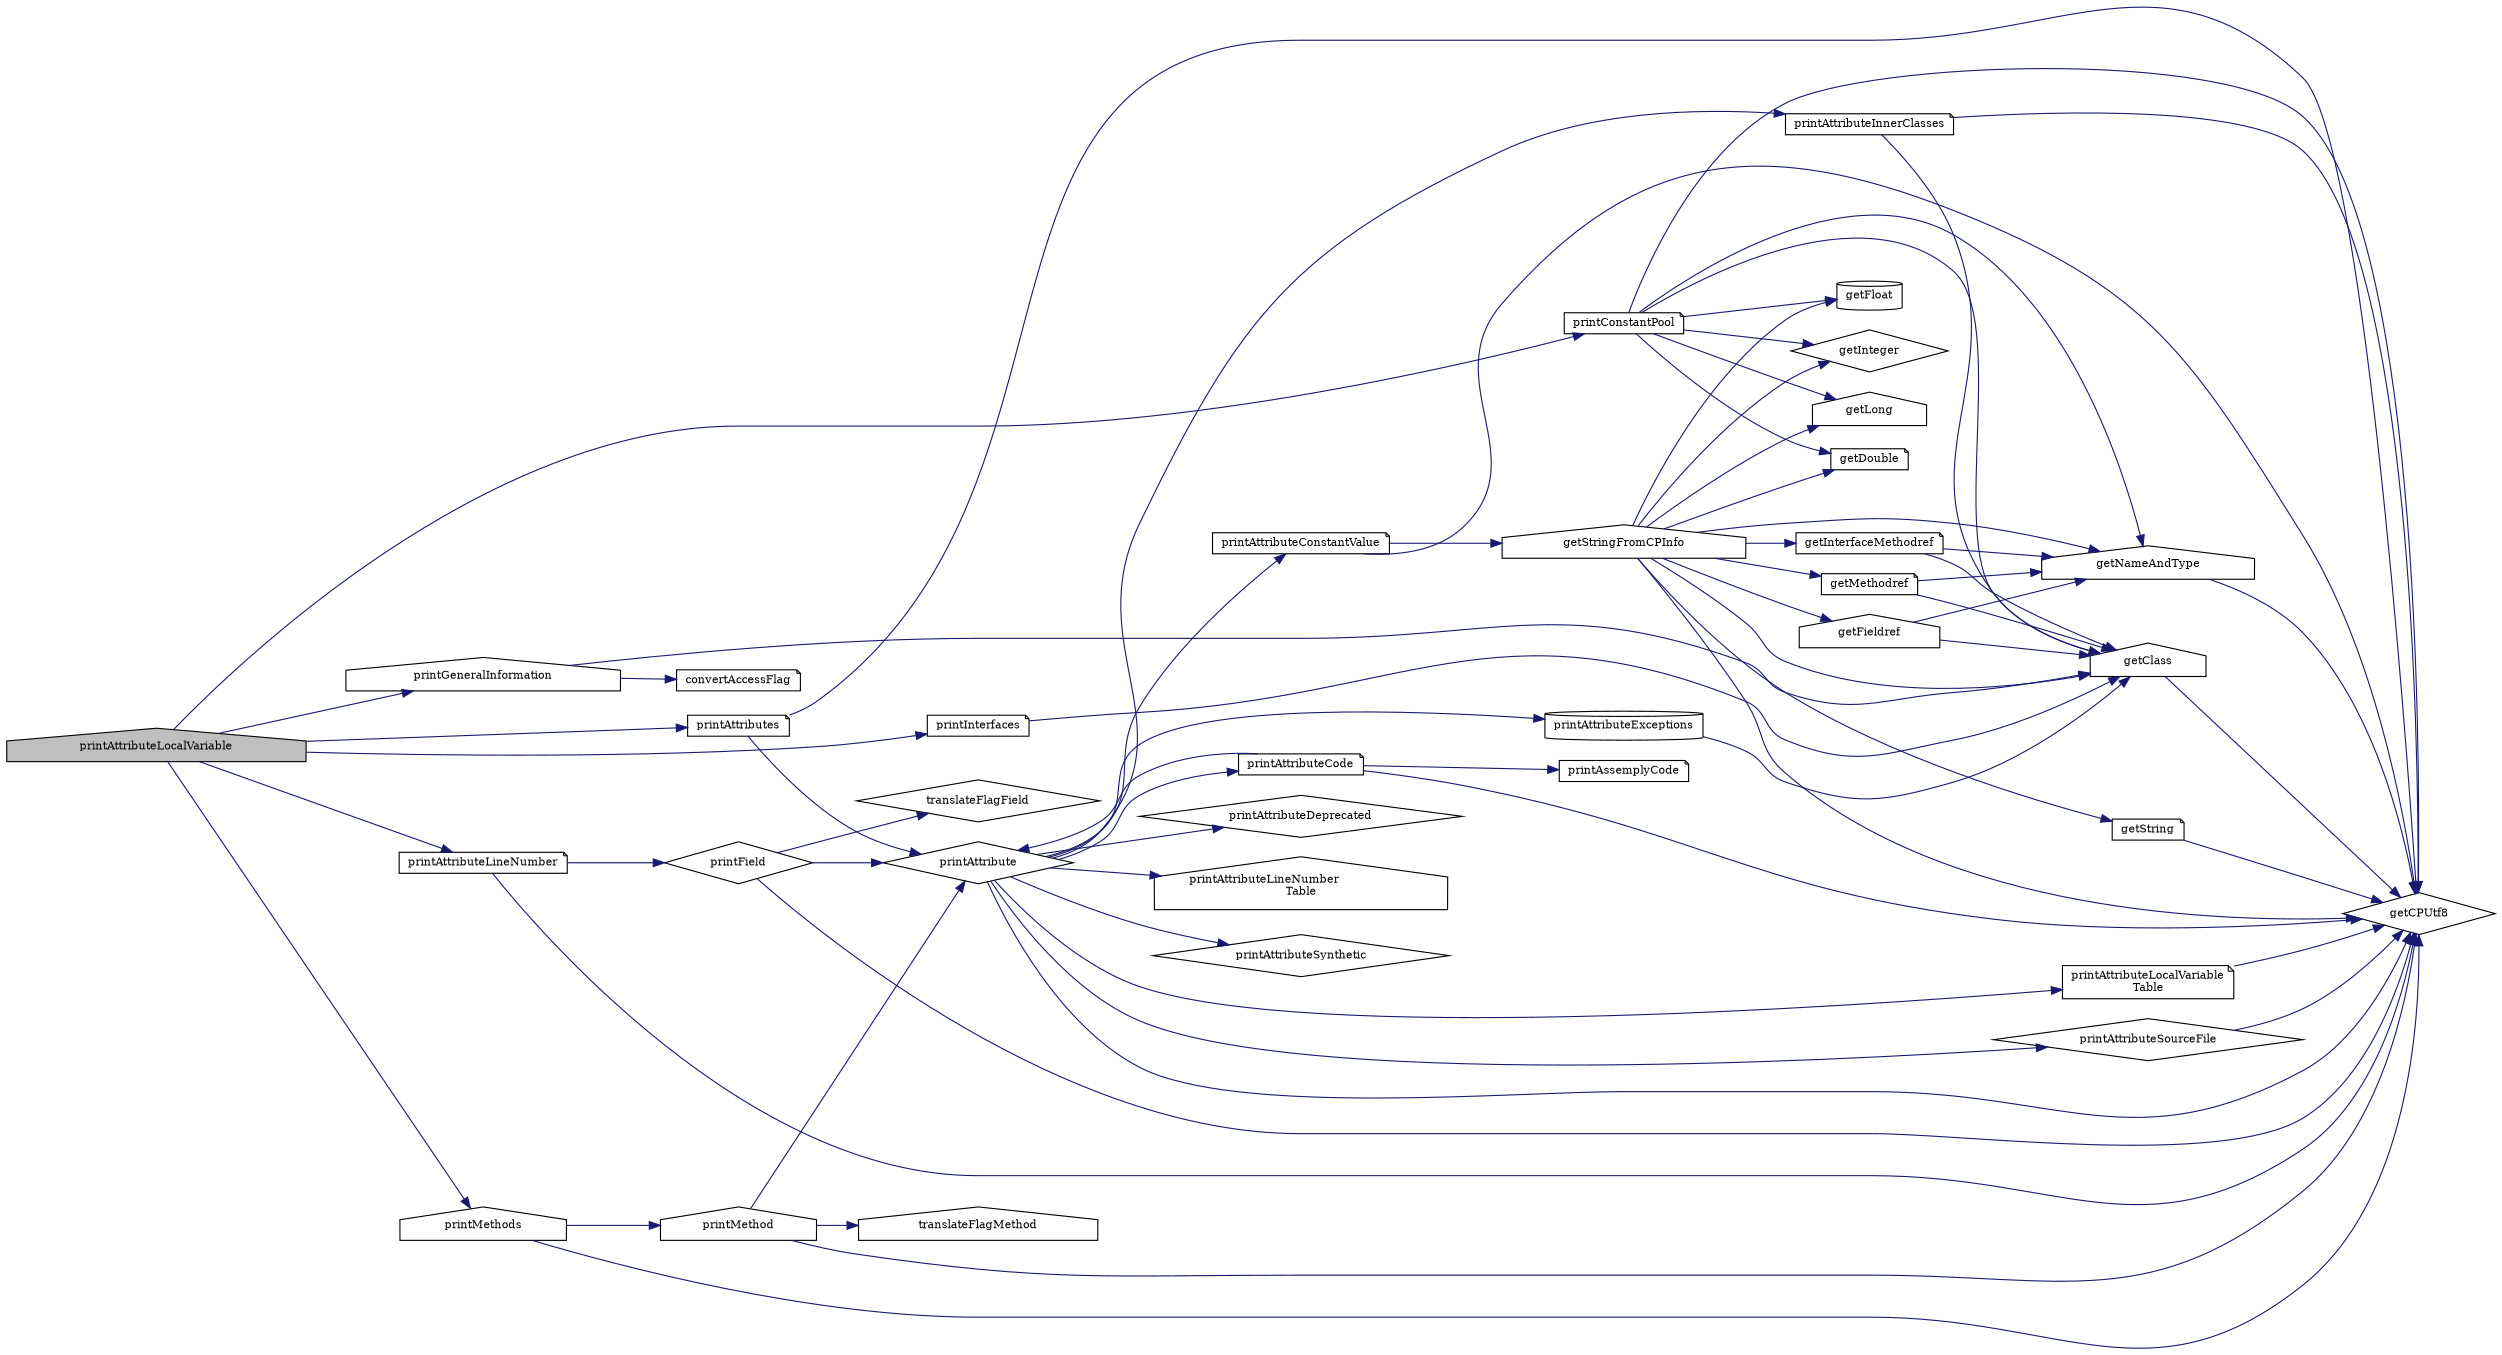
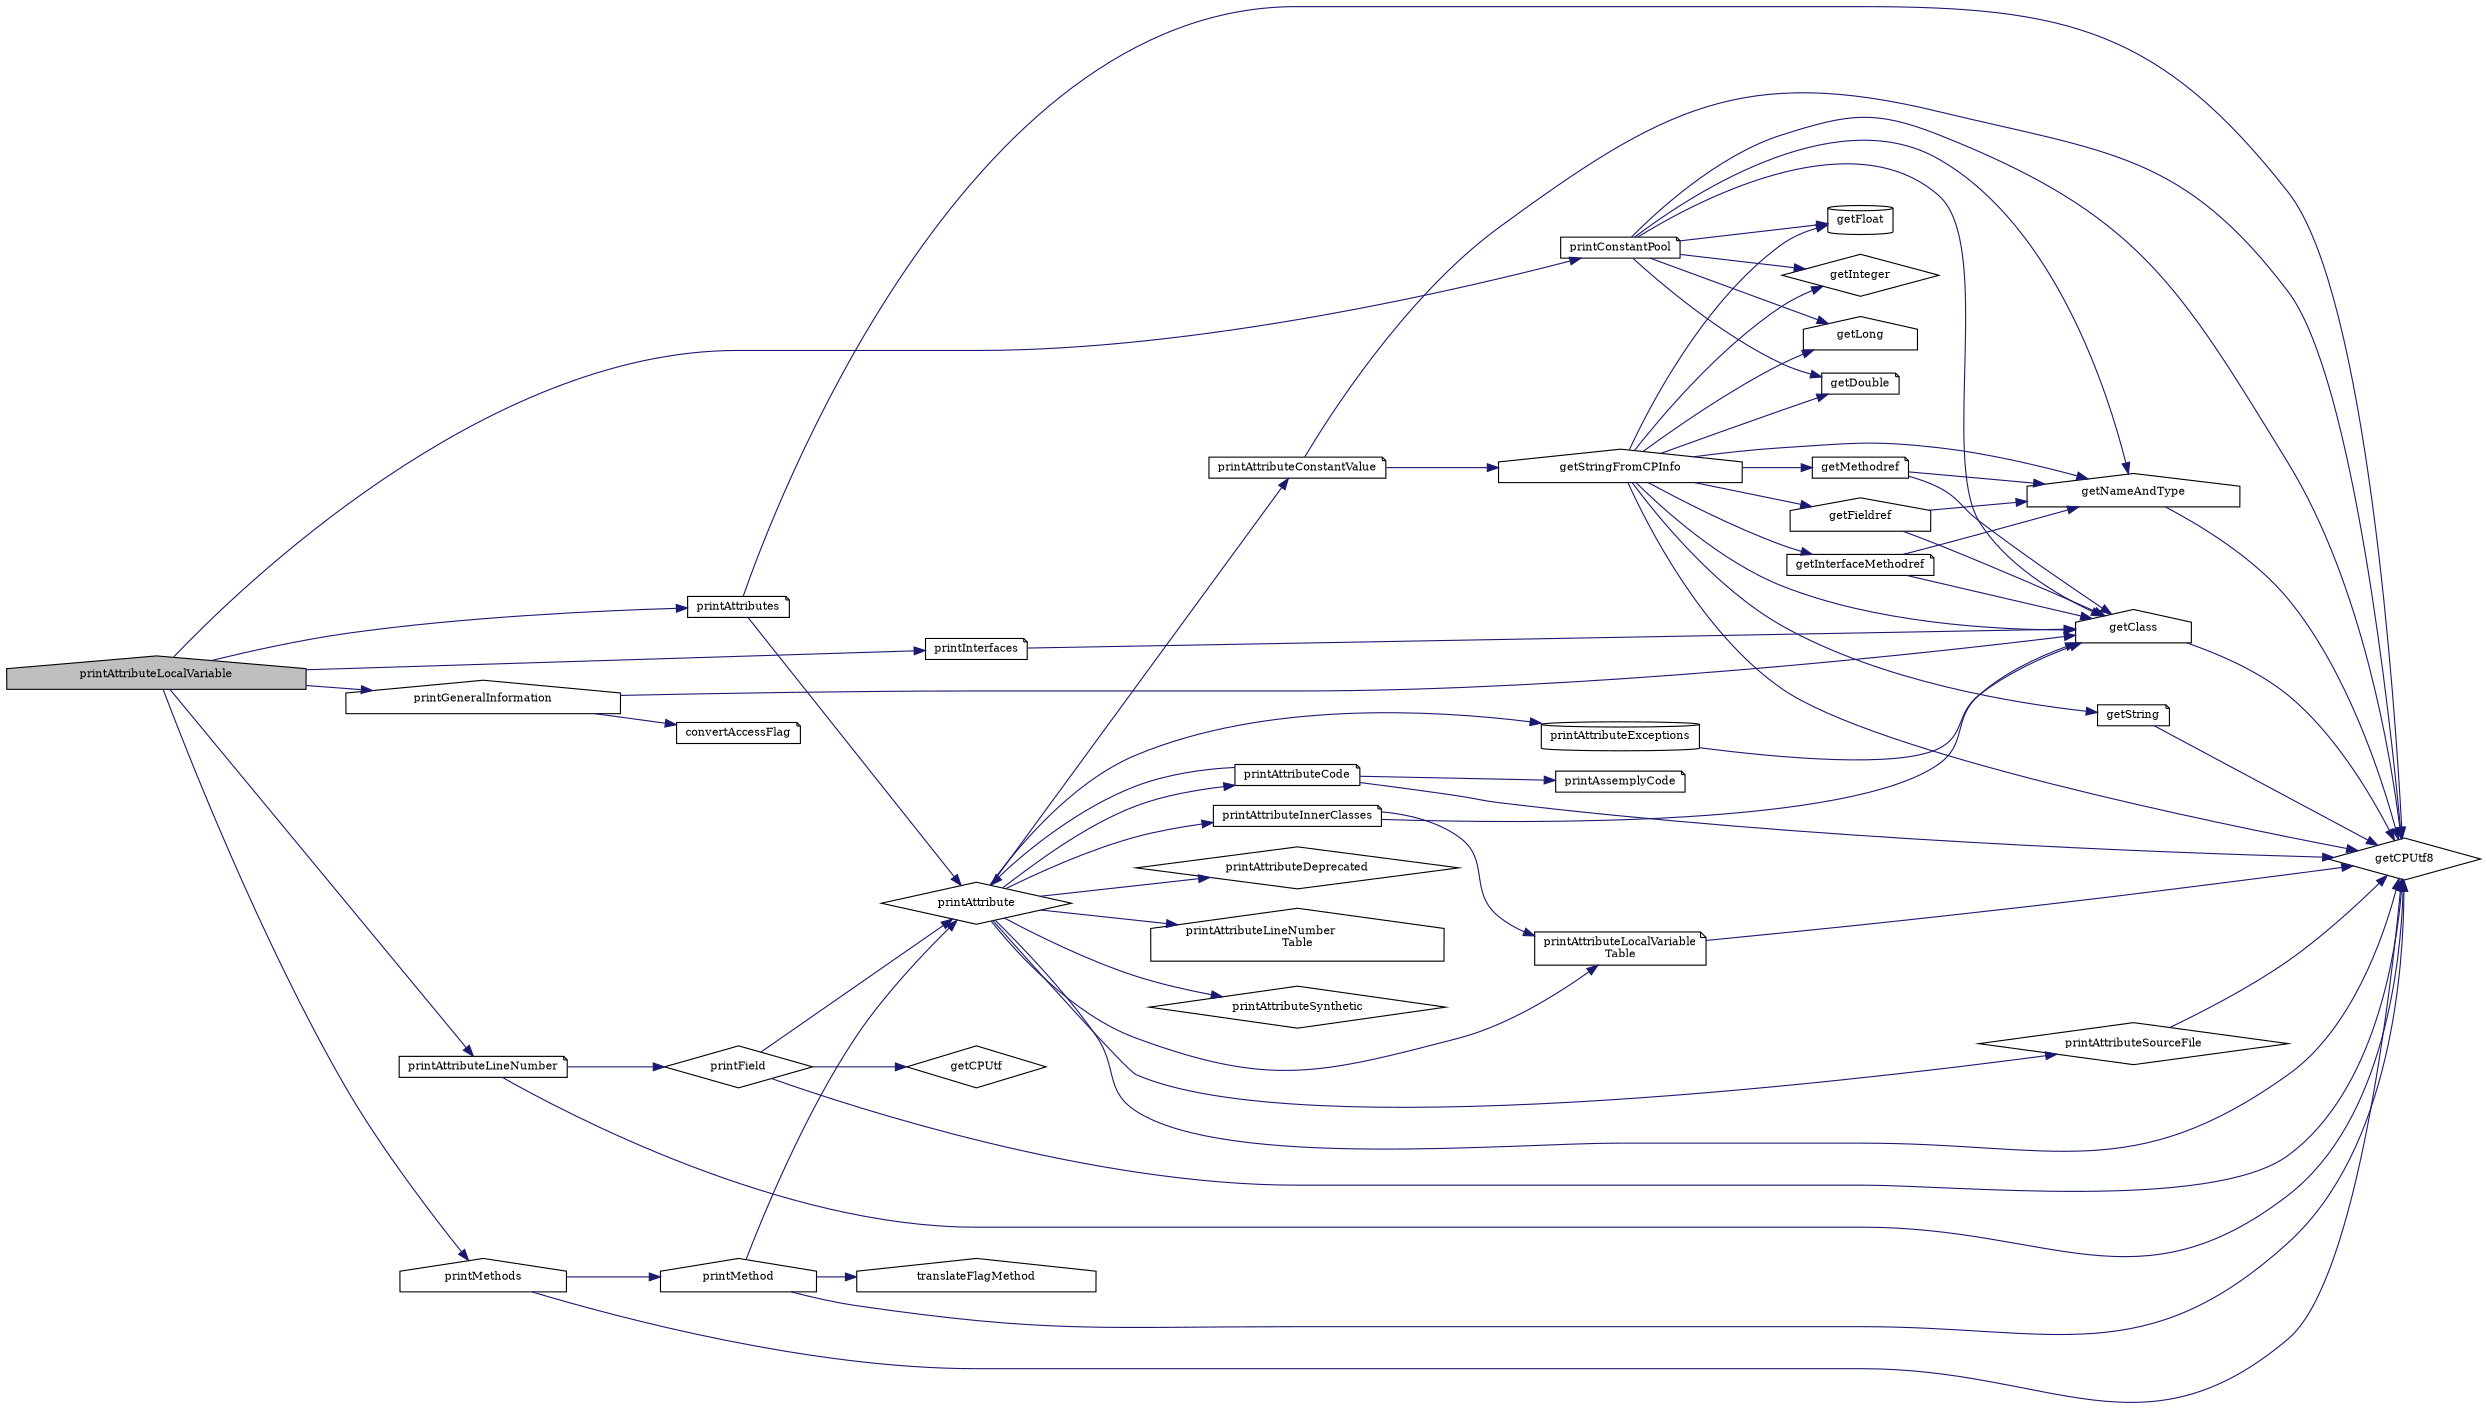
(2376, 331) -> (1472, 851)
(978, 801) -> (976, 1067)
